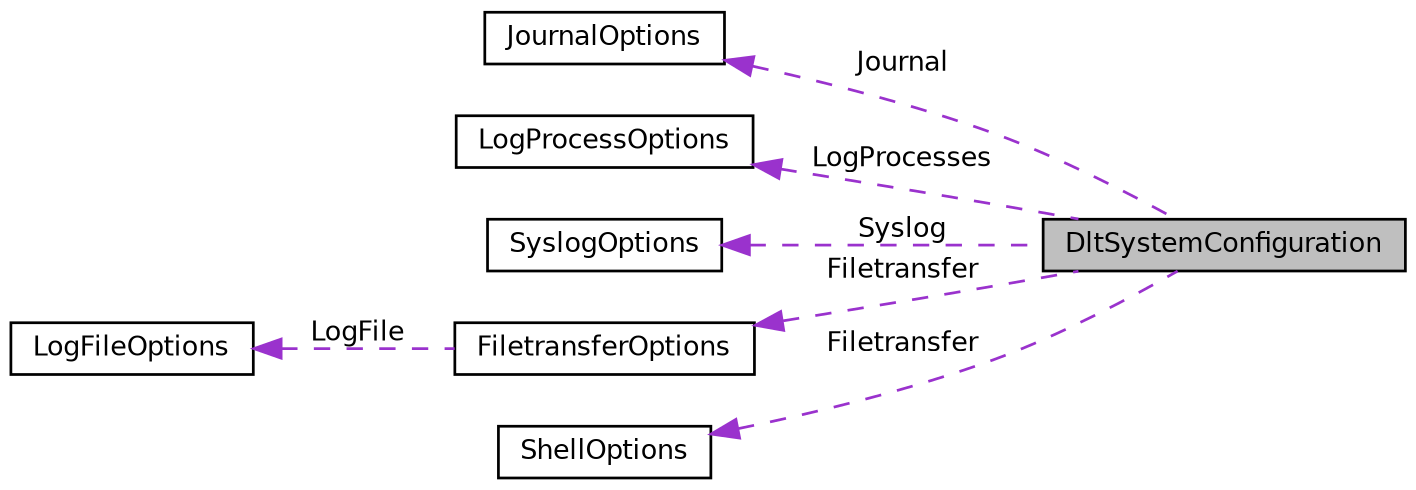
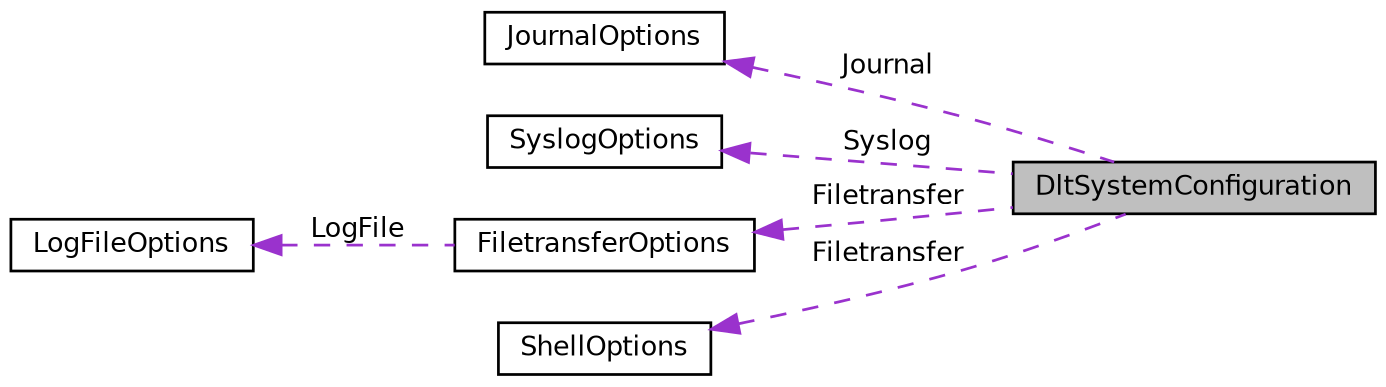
(605, 142) -> none
